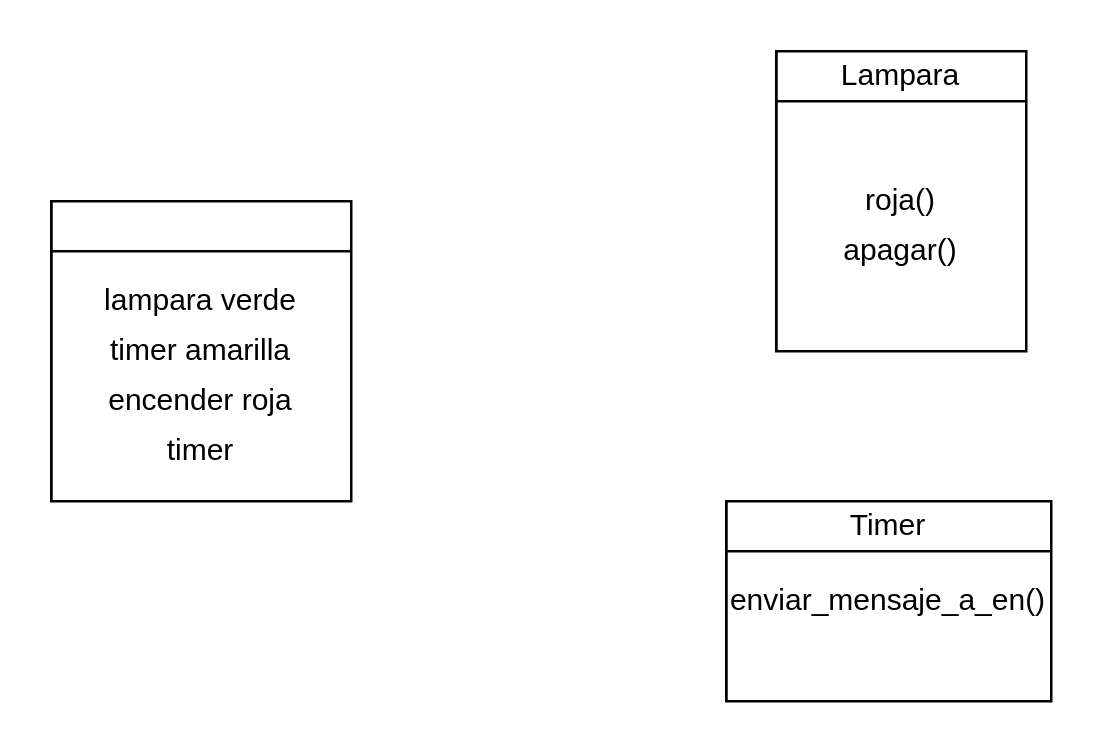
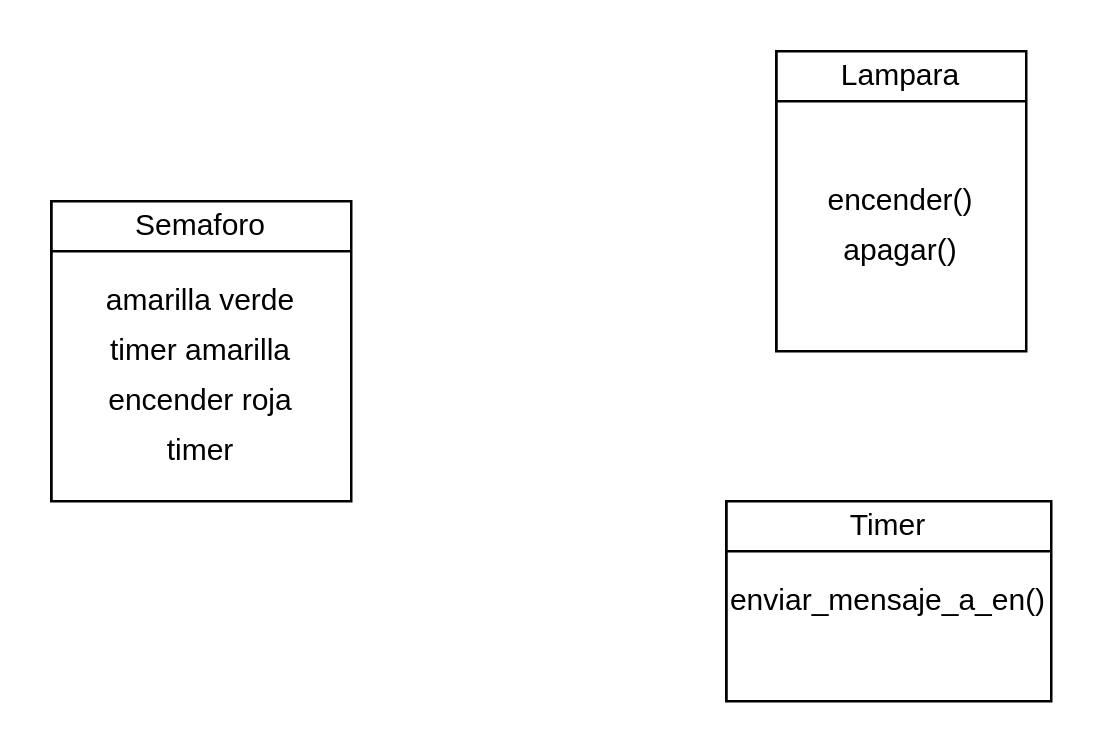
(901, 201) -> (901, 201)
none -> (201, 226)
(201, 301) -> (201, 301)
